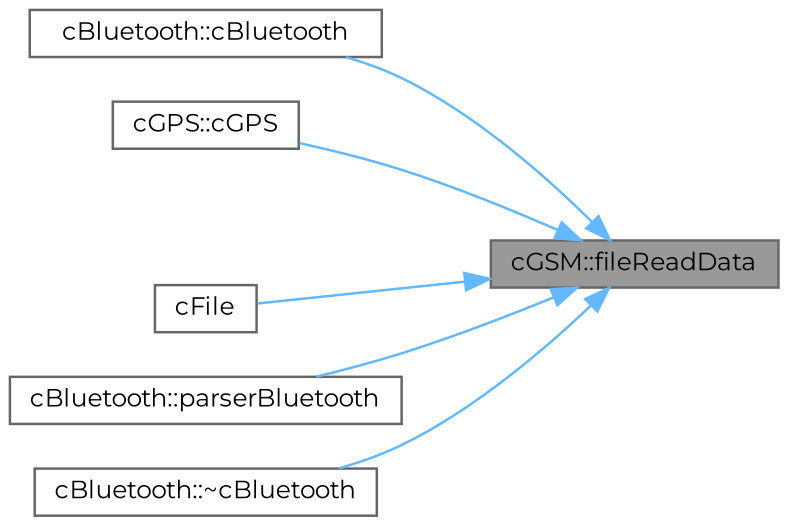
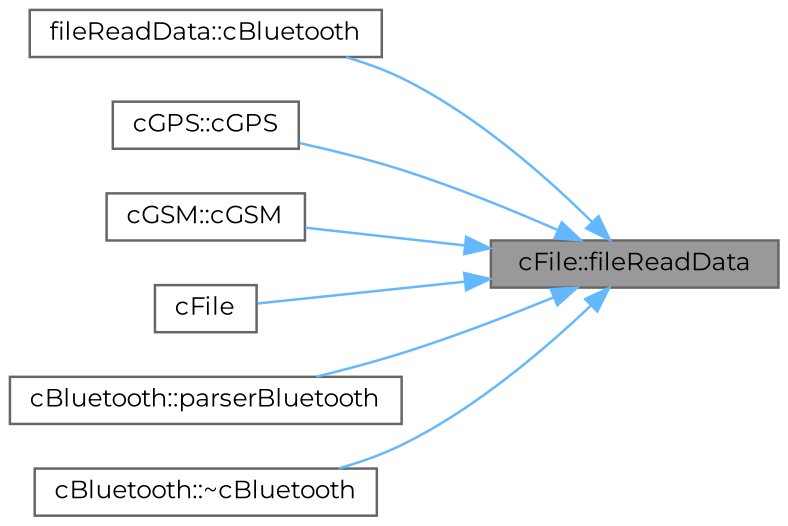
(206, 33) -> (206, 33)
none -> (206, 217)
(635, 264) -> (635, 264)
